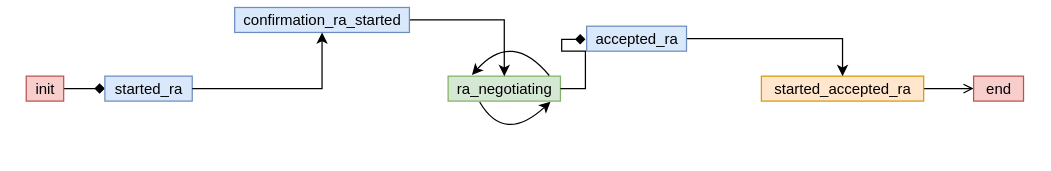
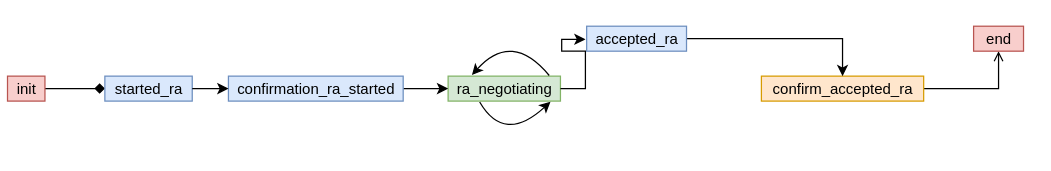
(322, 20) -> (316, 89)
(575, 39) -> (576, 39)
(44, 89) -> (26, 89)
(844, 89) -> (844, 89)
(999, 89) -> (999, 39)
